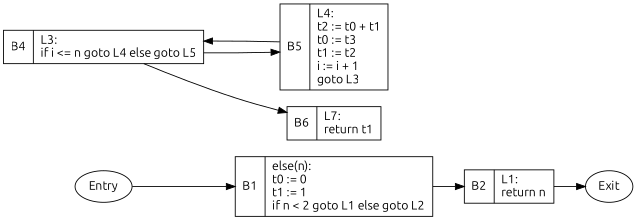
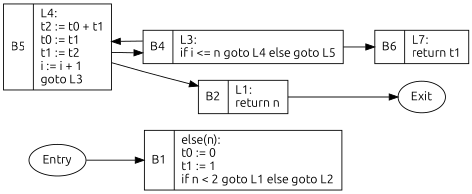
(337, 40) -> (61, 40)
(444, 187) -> (151, 74)
